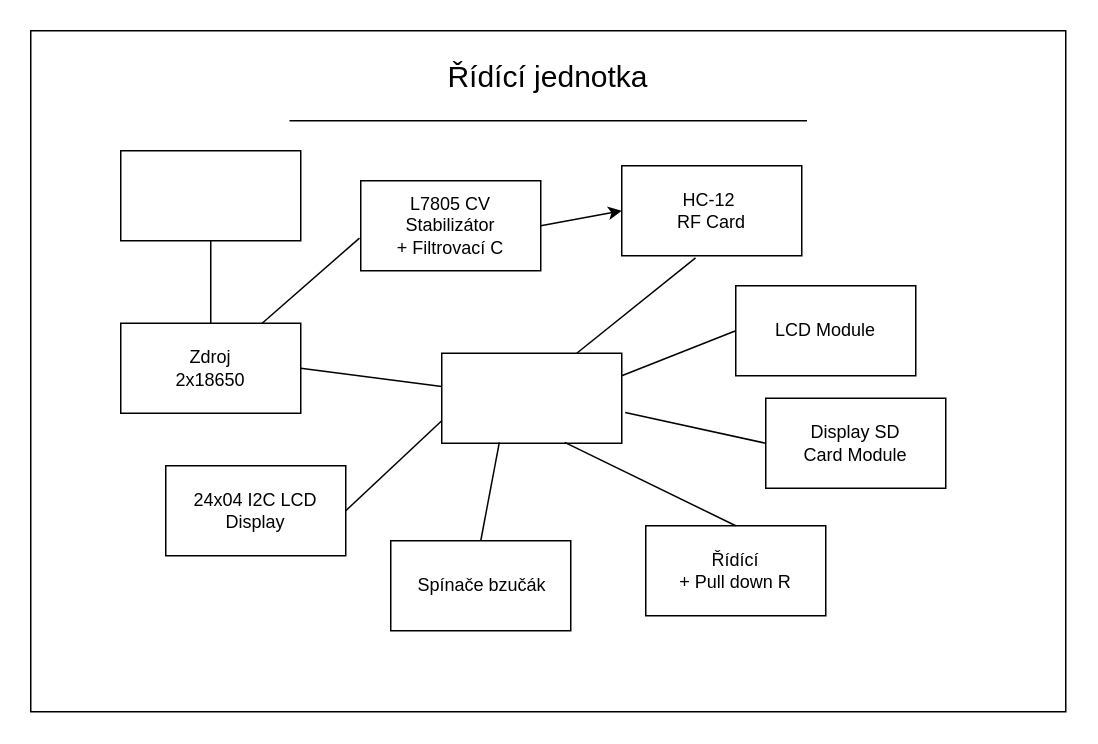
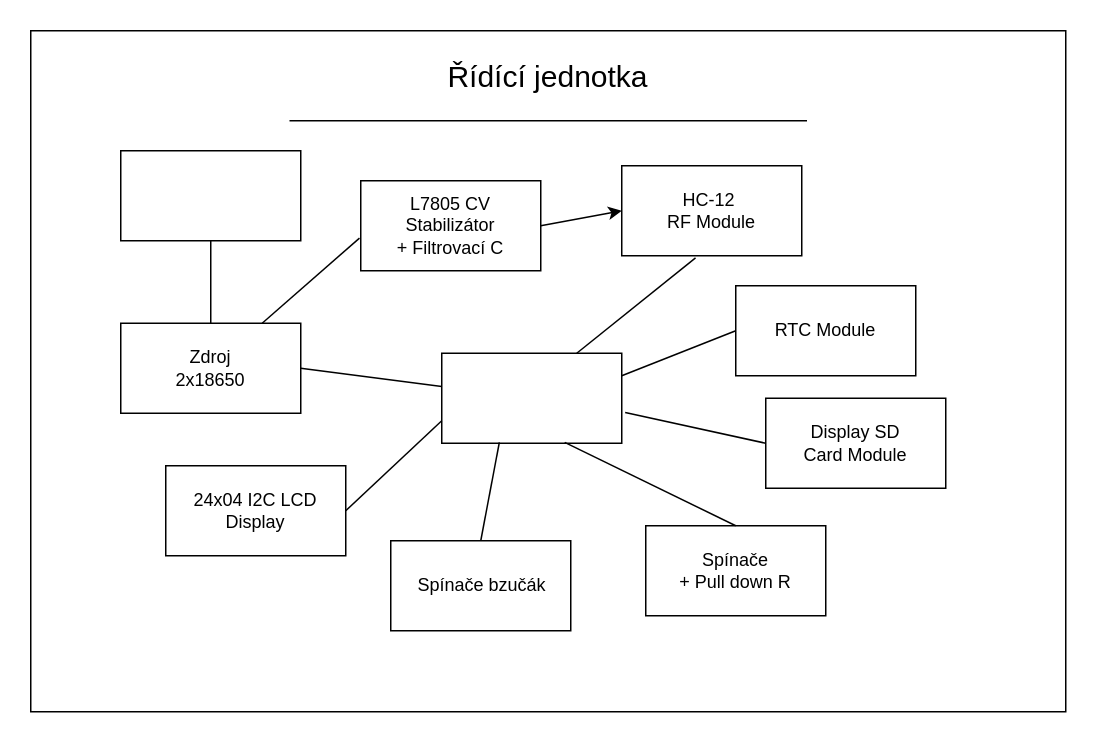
(712, 211) -> (712, 211)
(826, 331) -> (826, 331)
(736, 571) -> (736, 571)
